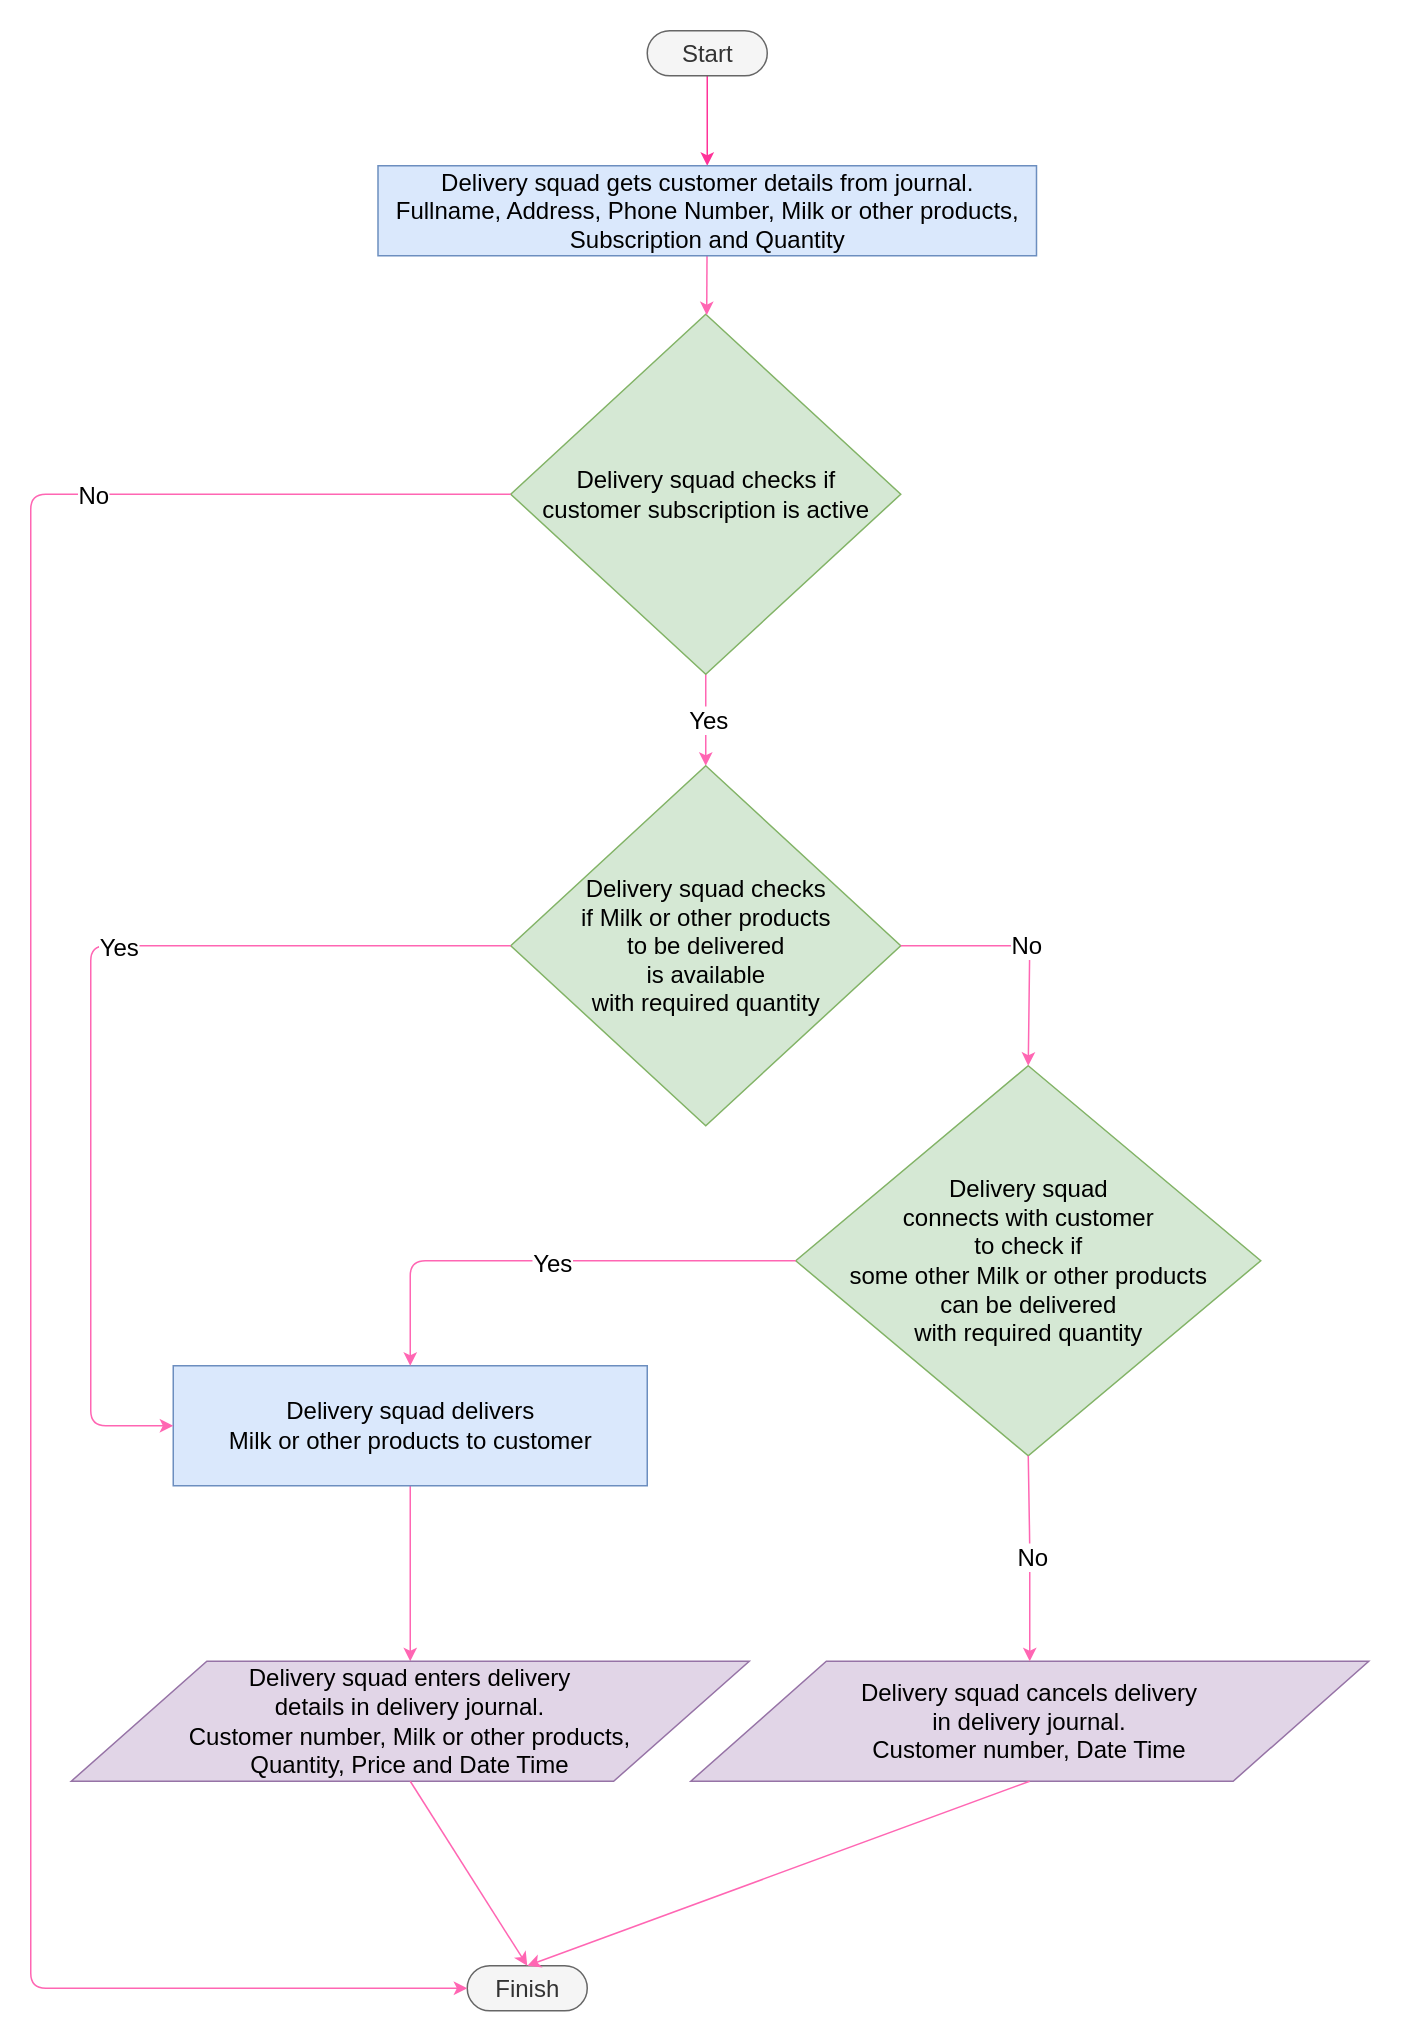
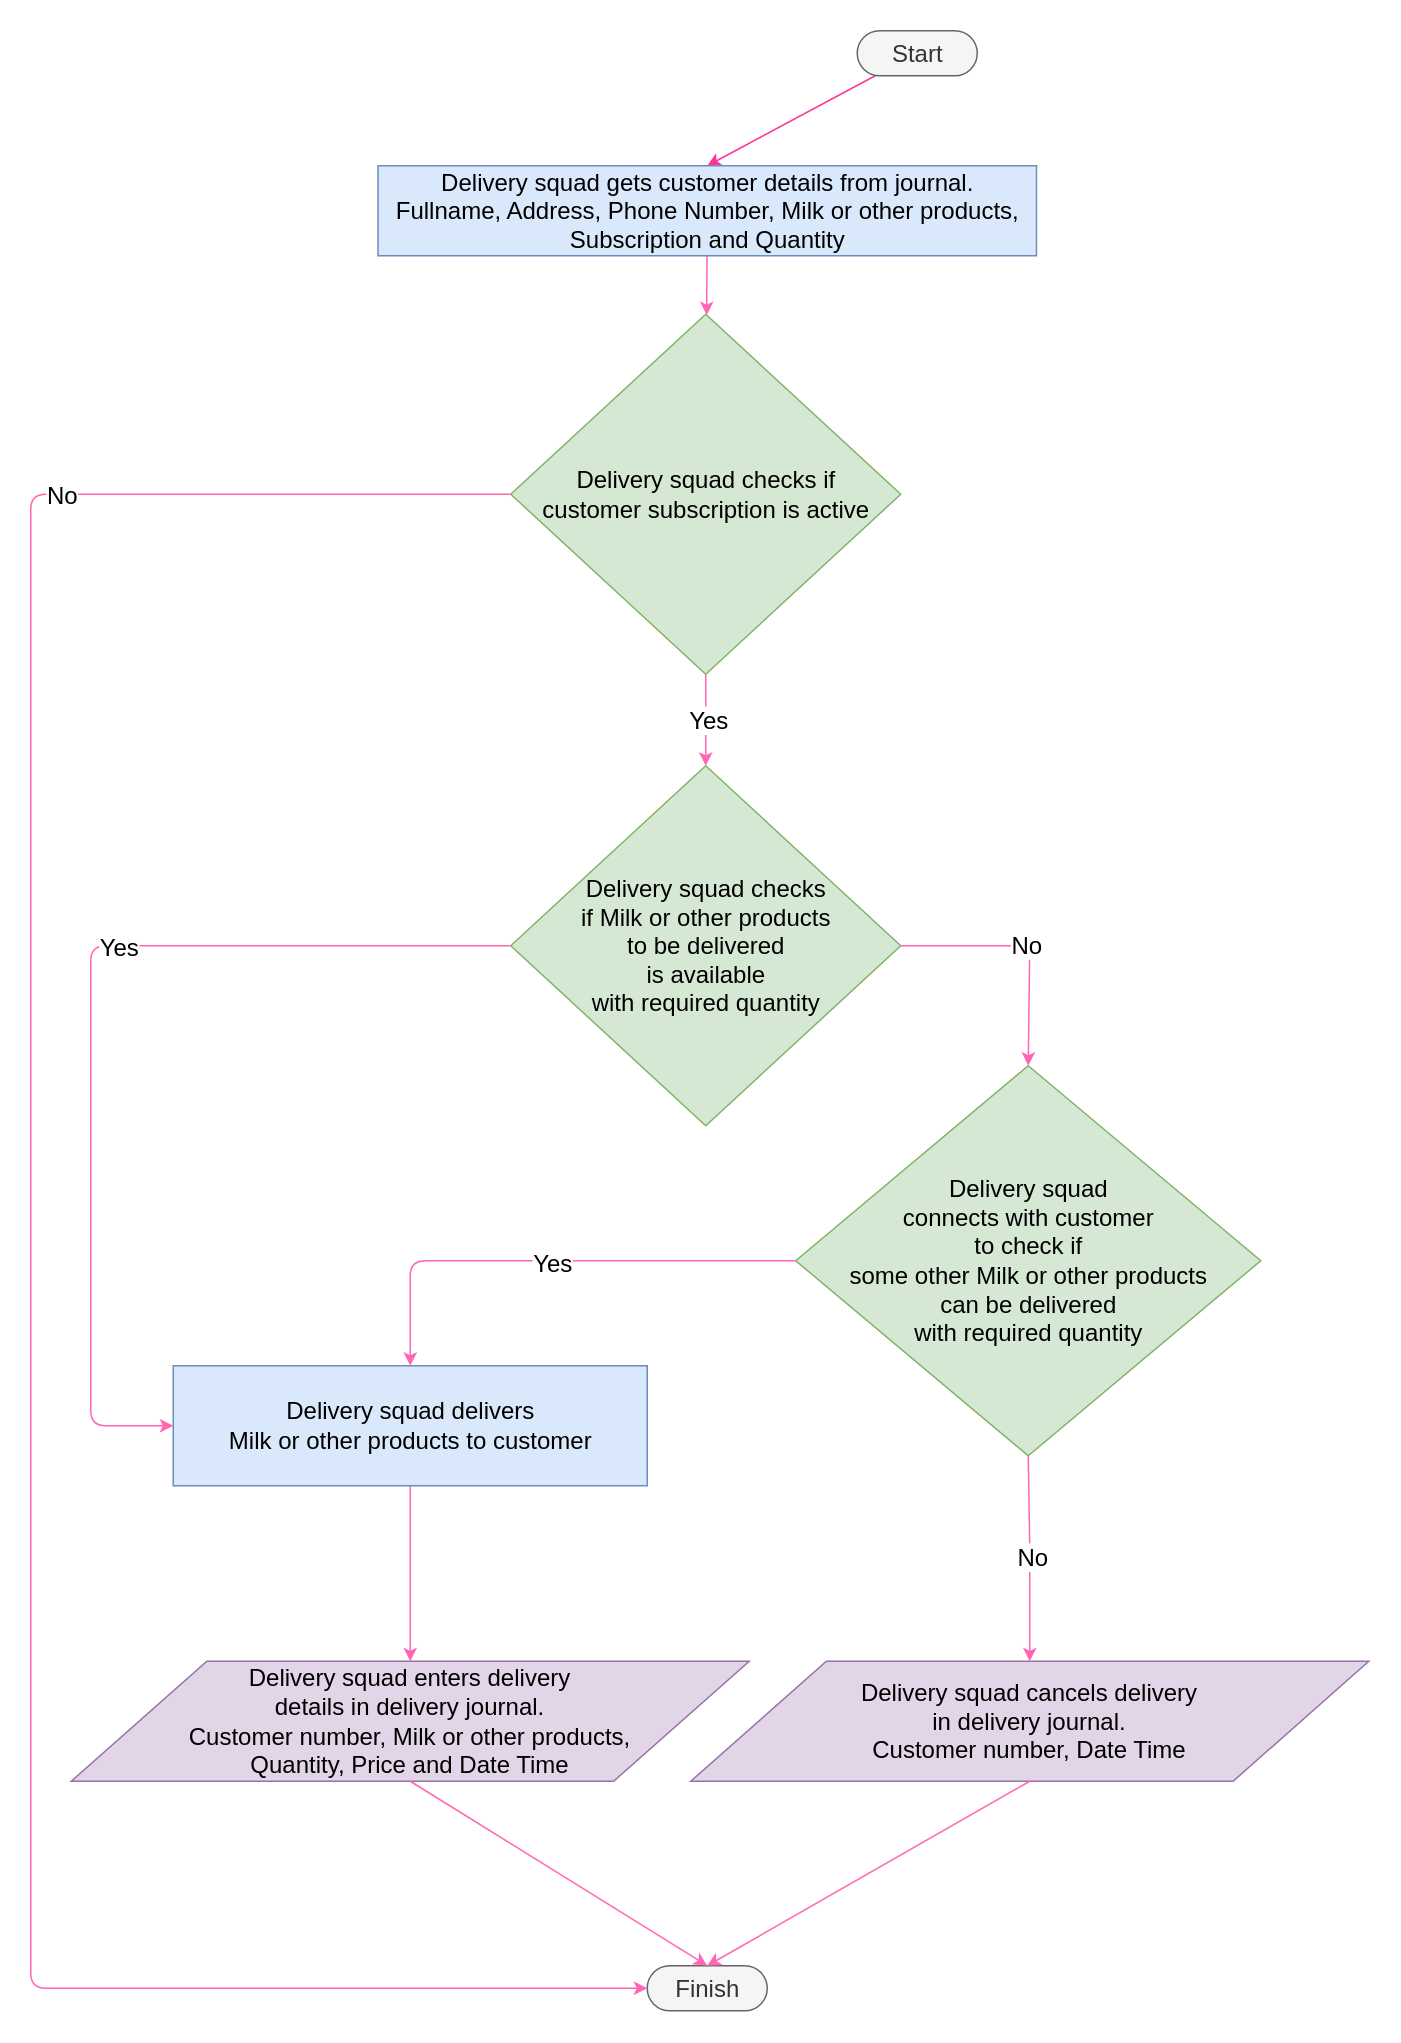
(707, 53) -> (917, 53)
(527, 1988) -> (707, 1988)
